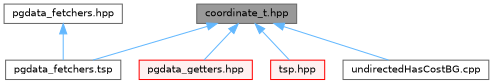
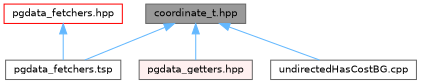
(63, 14) -> (63, 14)
(196, 70) -> (196, 70)
(298, 70) -> none
